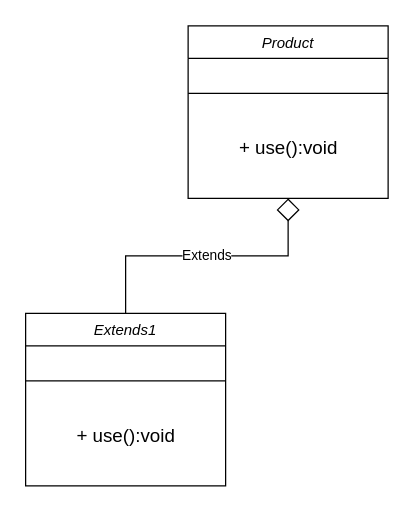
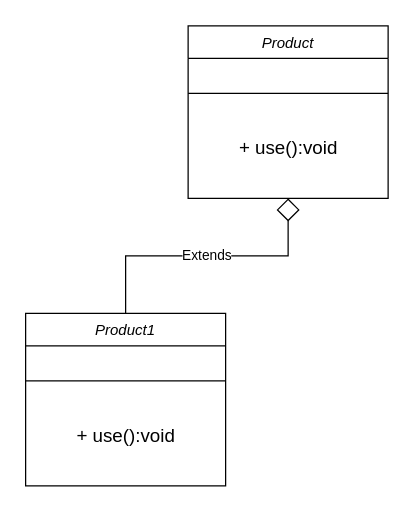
(125, 330) -> (125, 330)
